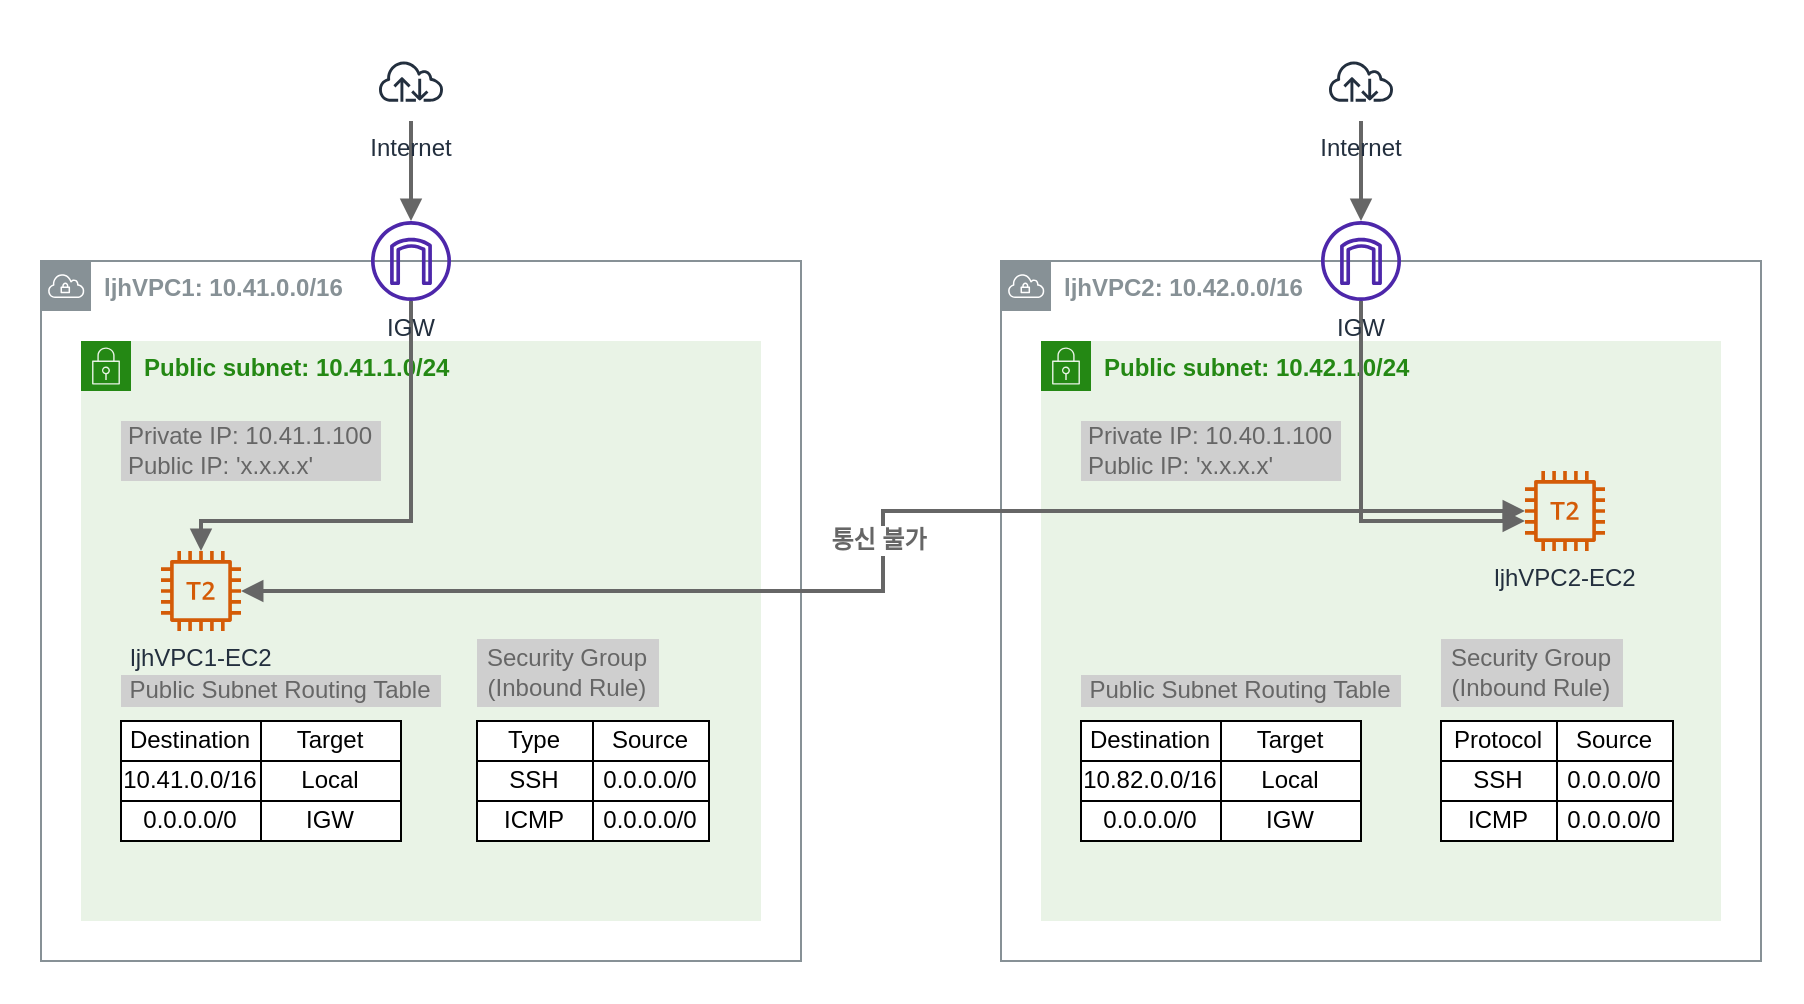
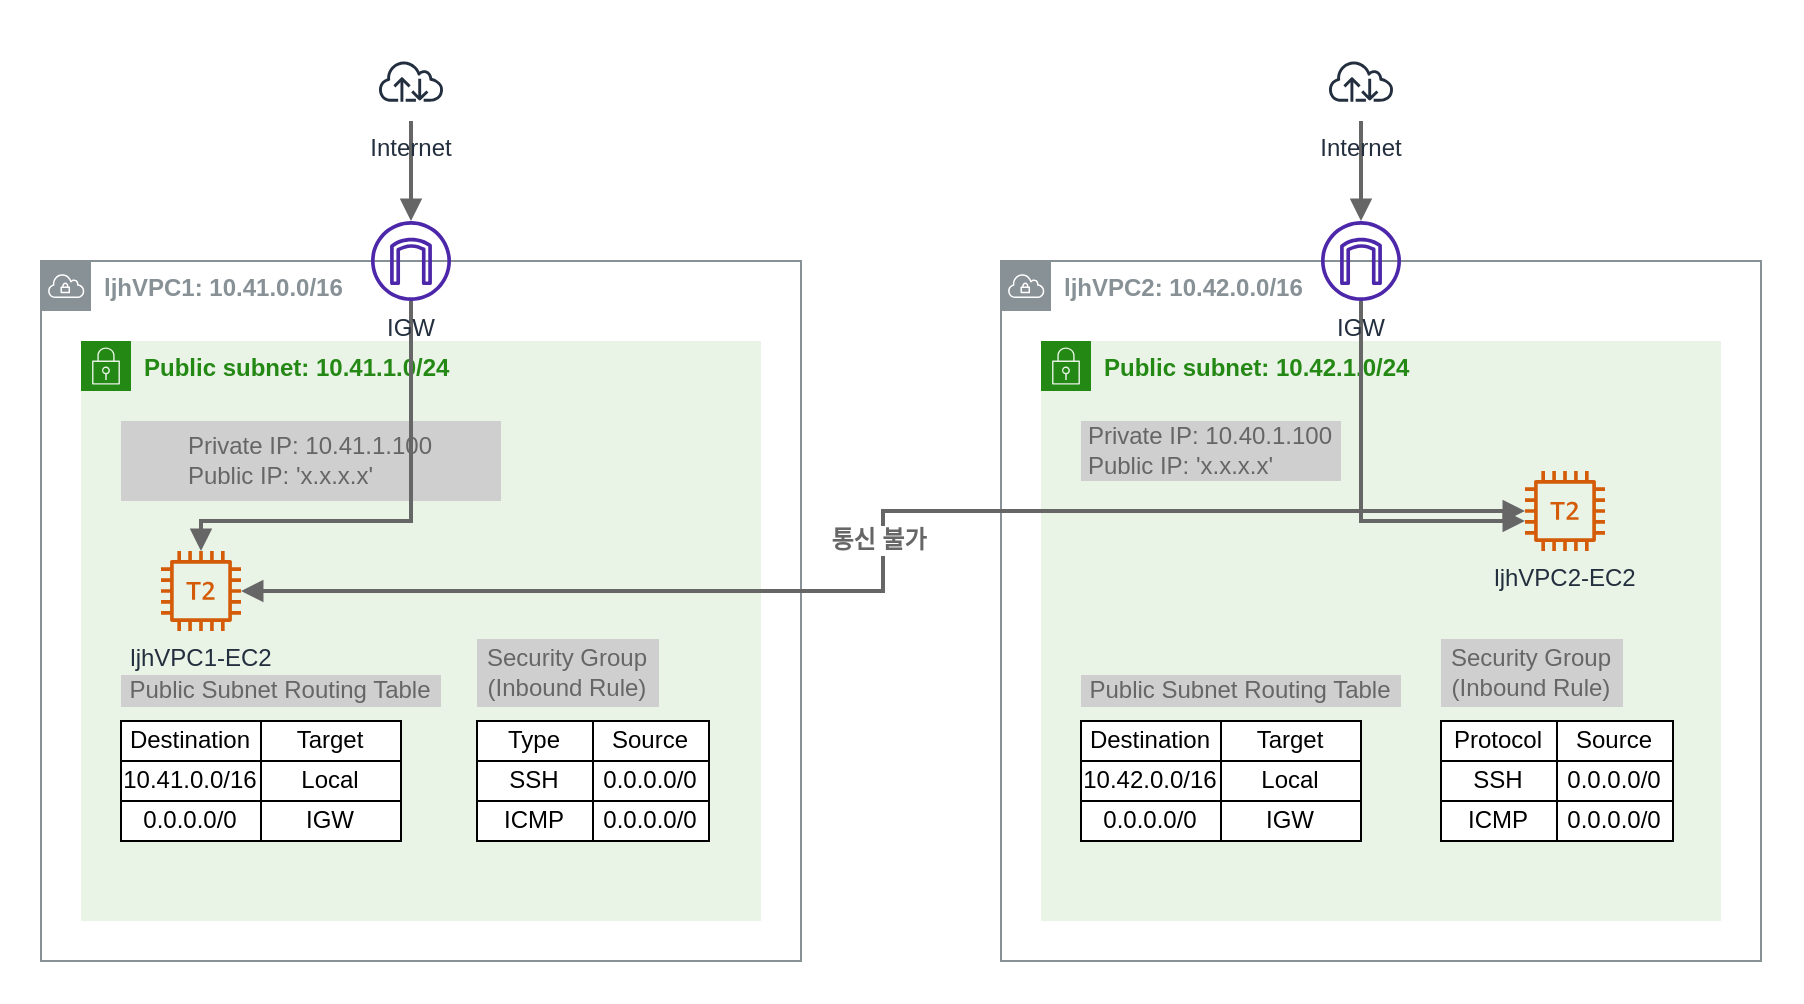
(251, 451) -> (311, 461)
(1151, 781) -> (1151, 781)
